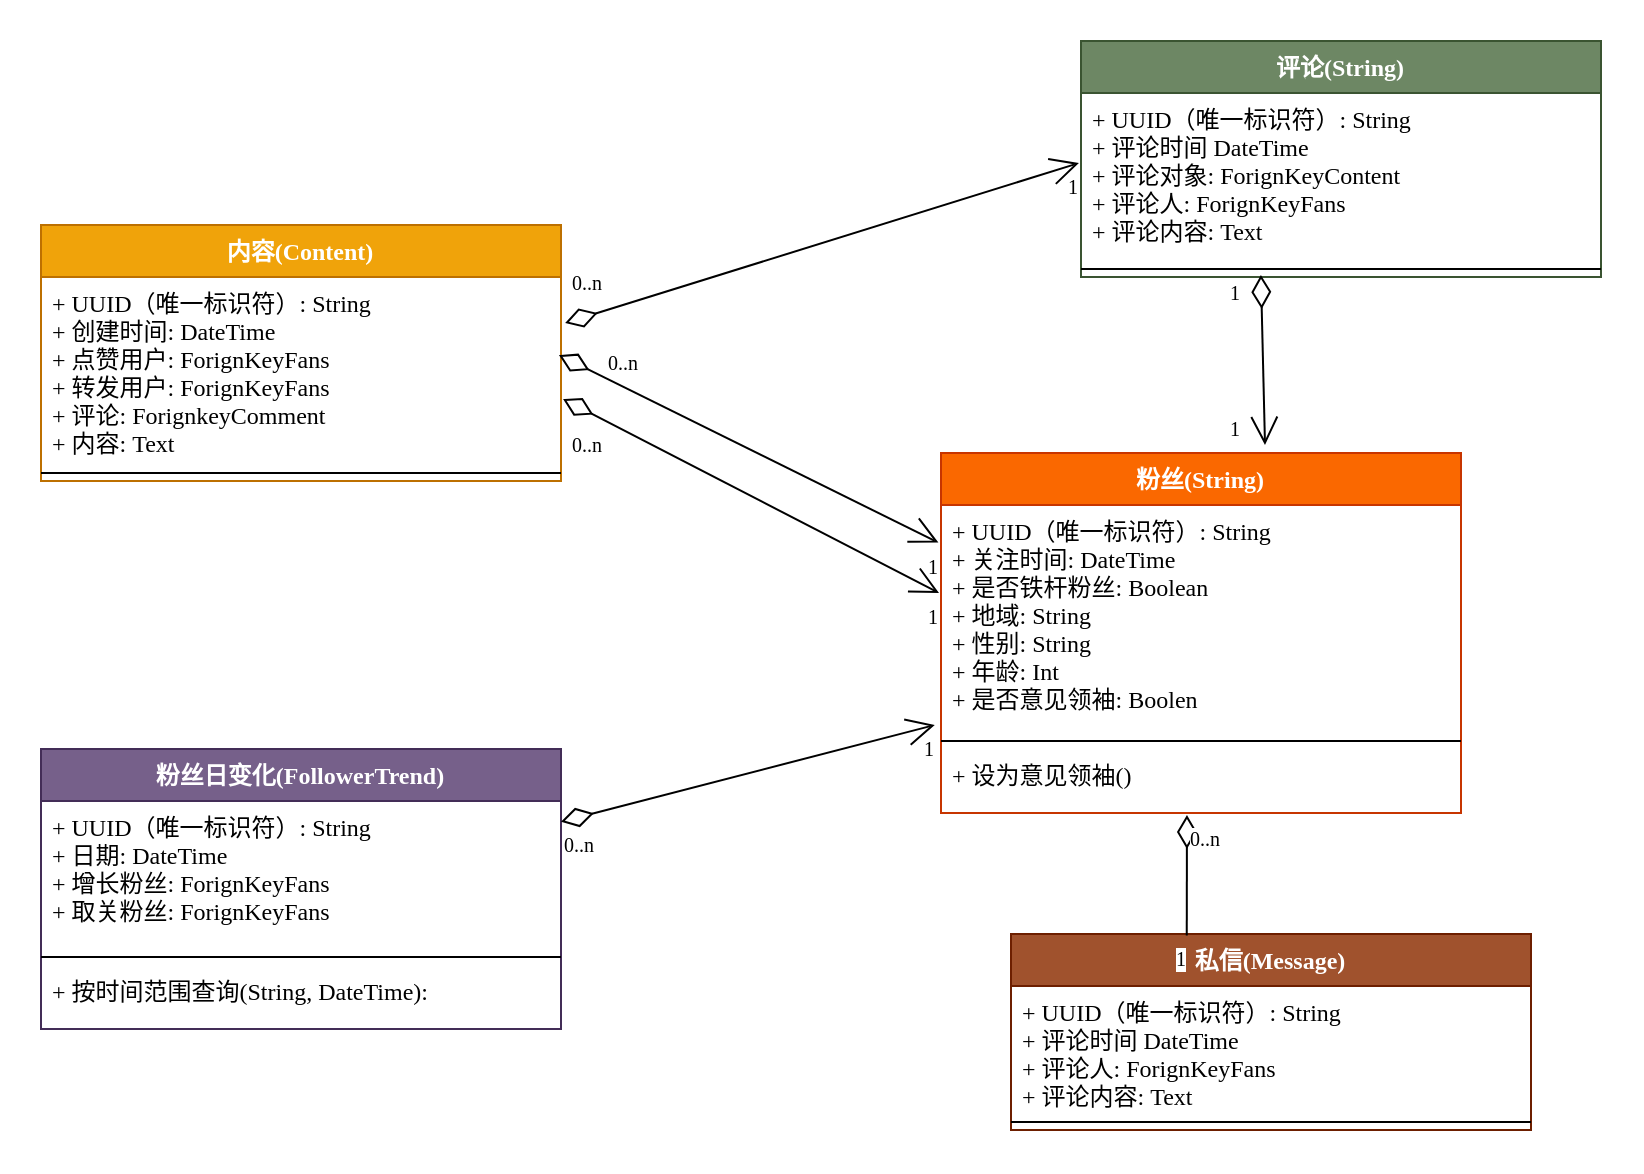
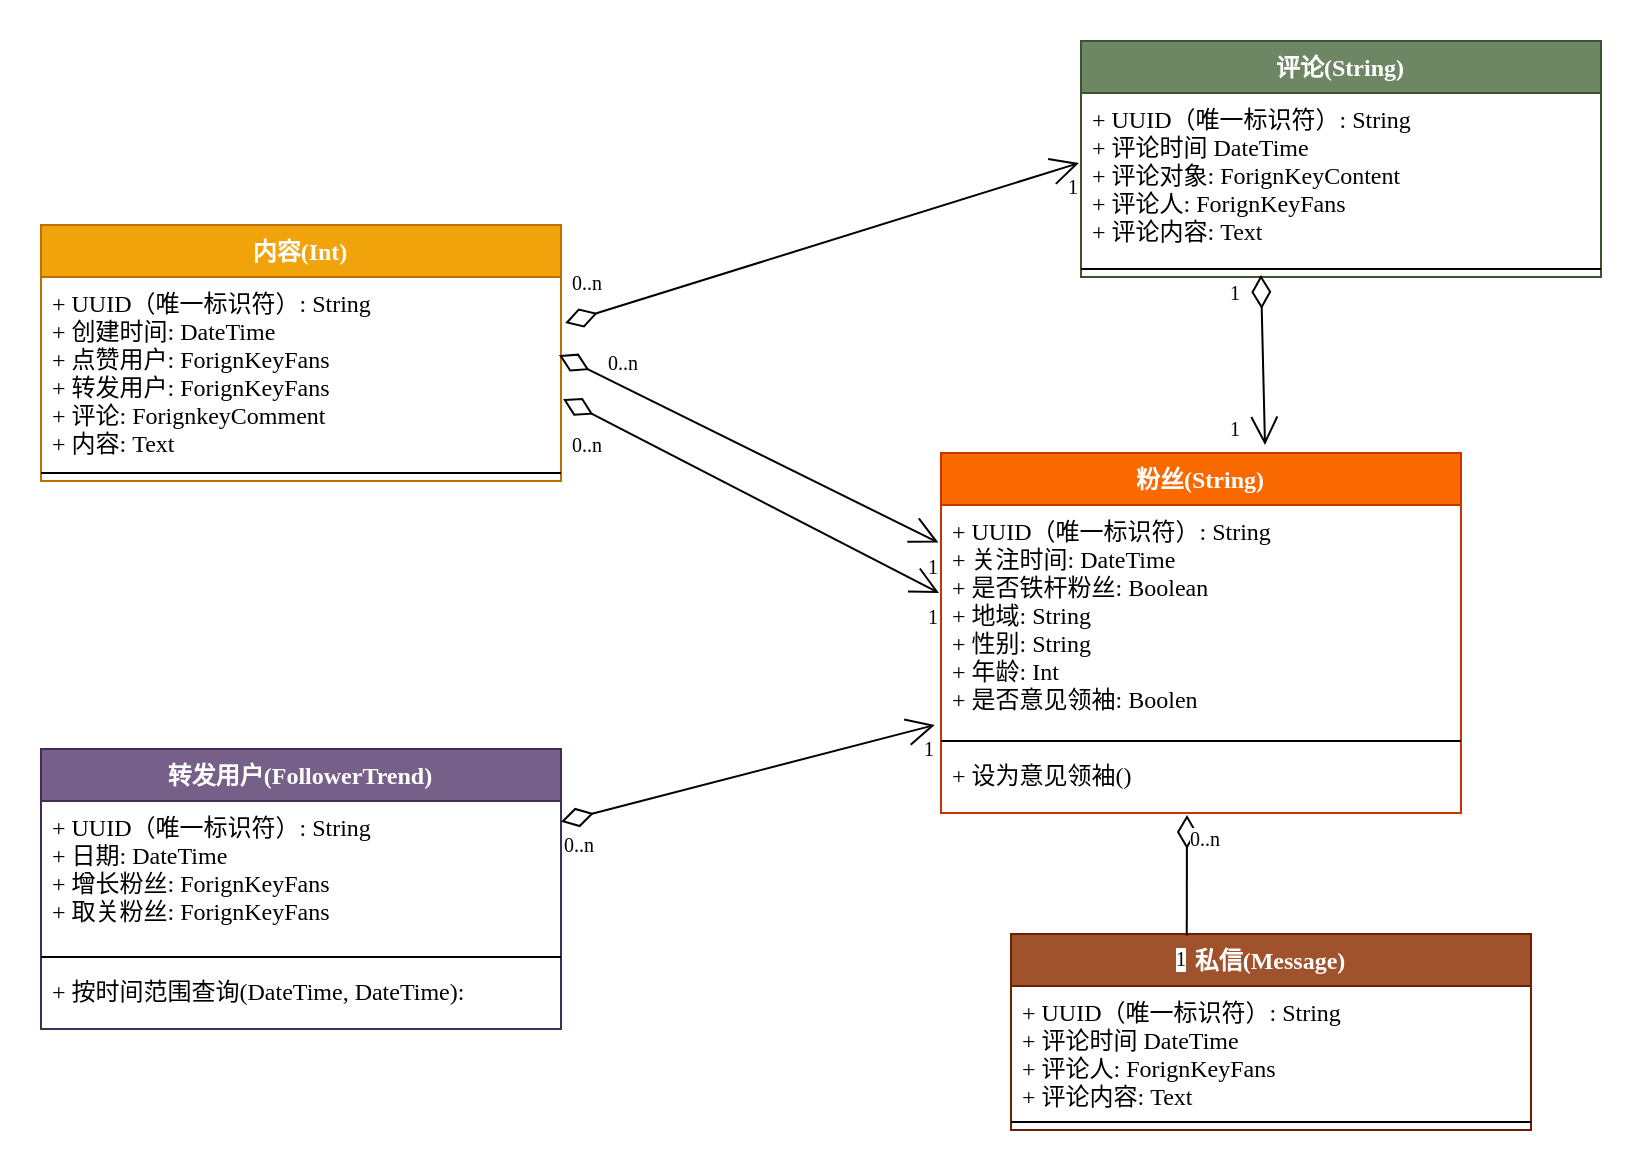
(300, 252) -> (300, 252)
(300, 776) -> (300, 776)
(258, 992) -> (272, 992)
